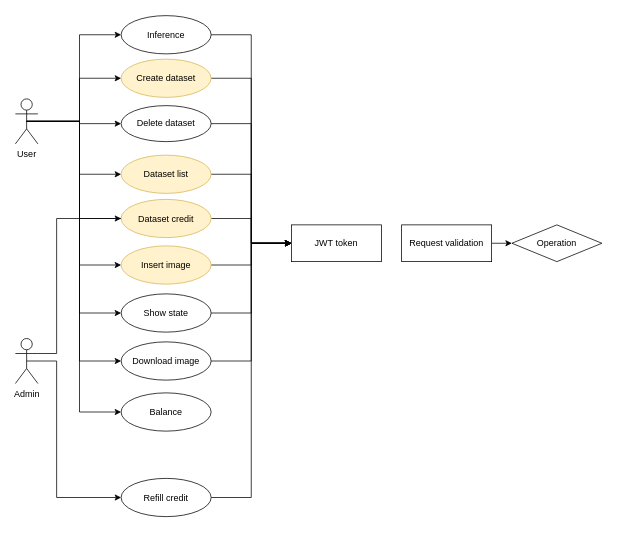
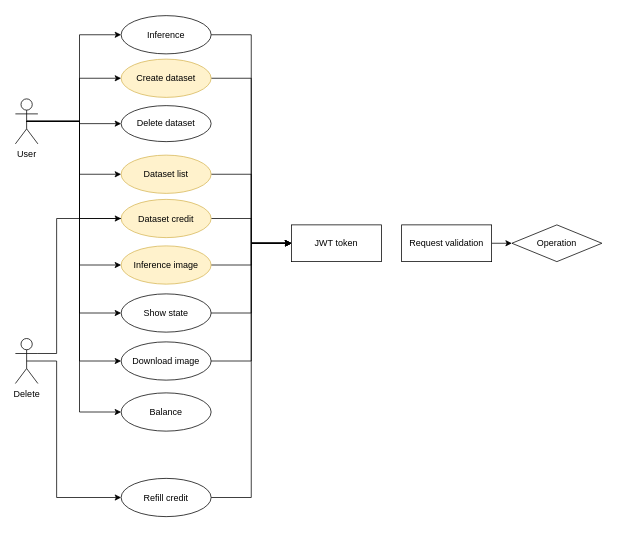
(230, 123) -> none
(166, 265) -> (166, 265)
(27, 394) -> (27, 394)
